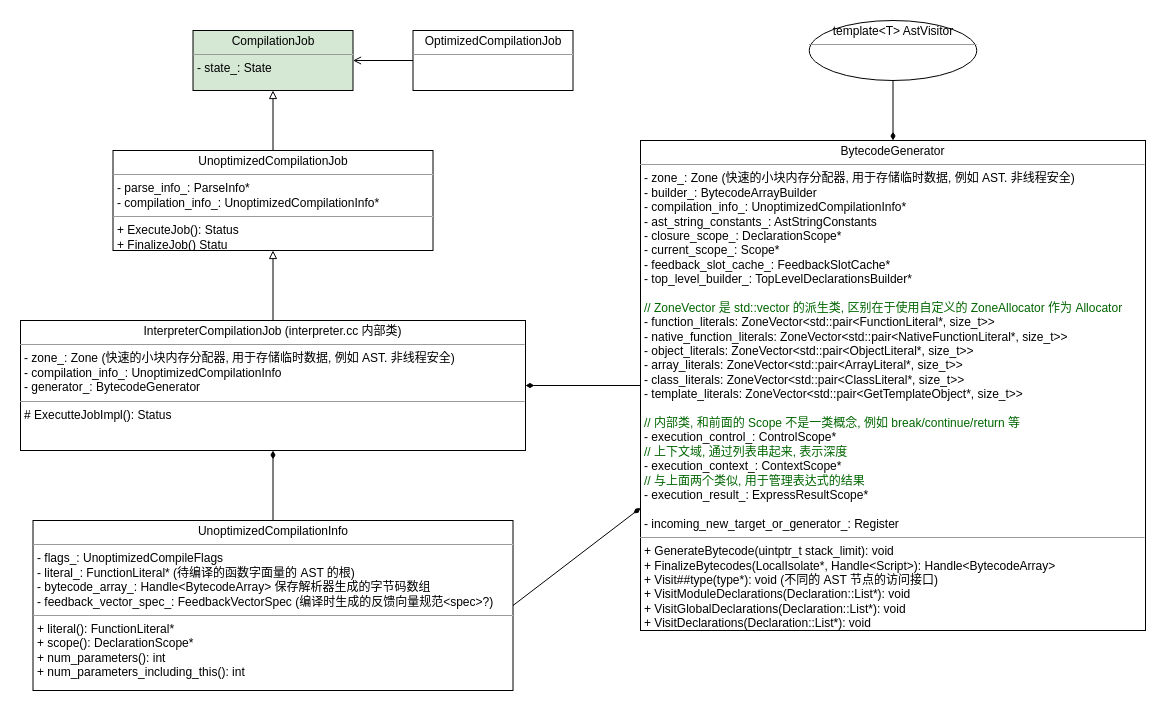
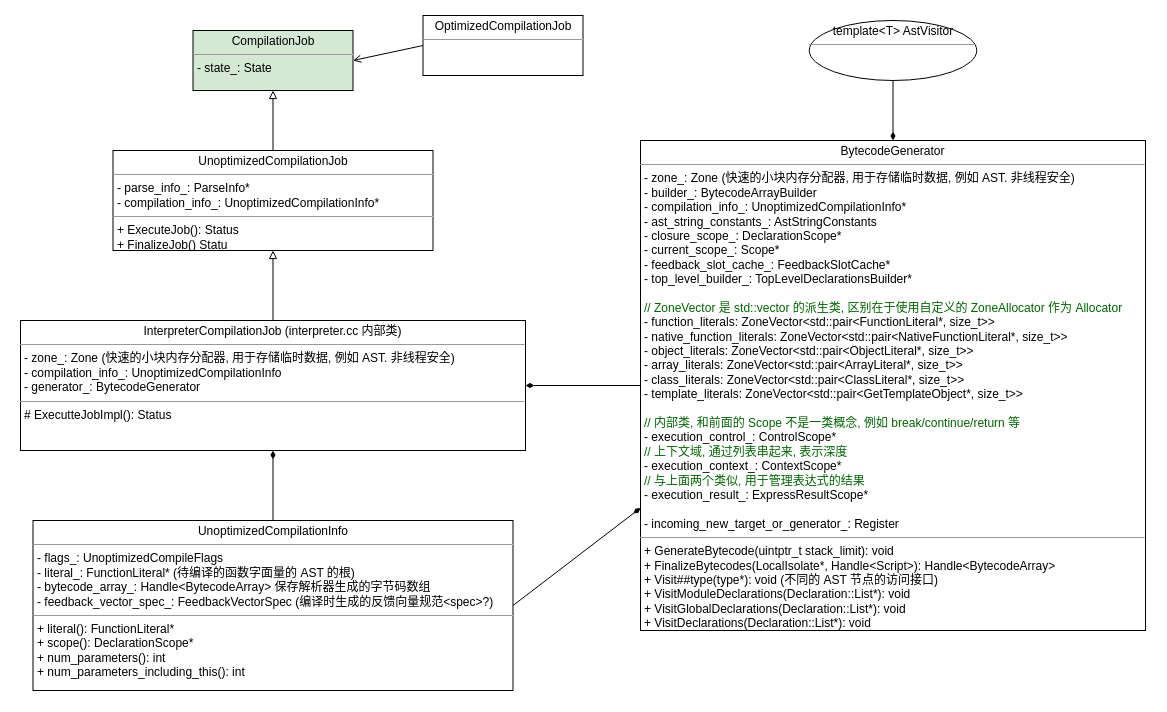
(493, 61) -> (503, 46)
